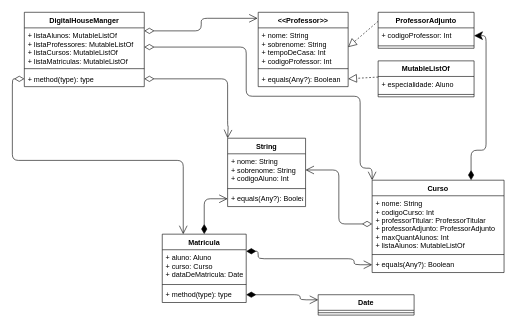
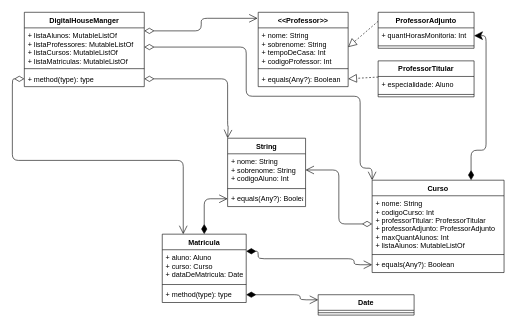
(422, 36) -> (429, 36)
(426, 69) -> (426, 69)
